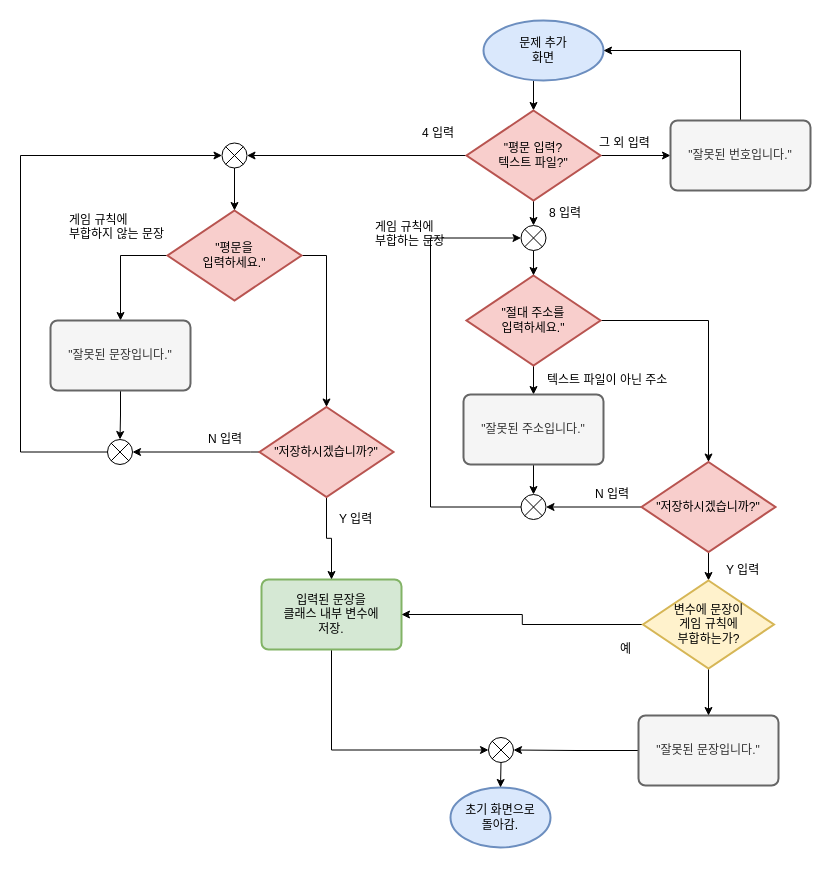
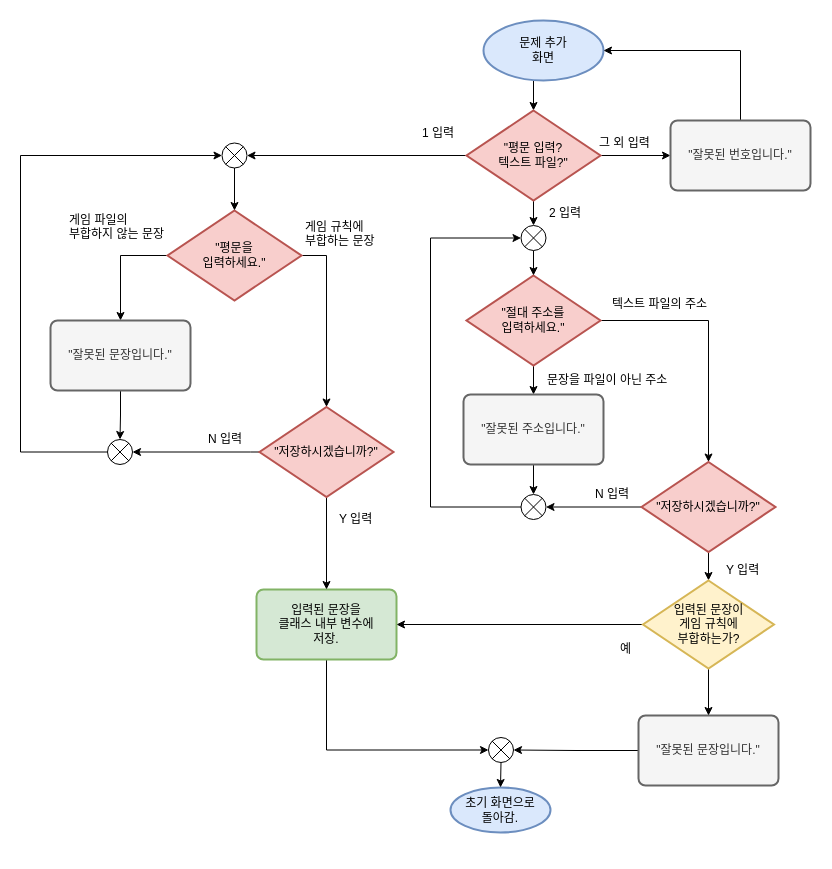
(440, 134) -> (440, 134)
(567, 214) -> (567, 214)
(121, 228) -> (121, 228)
(419, 233) -> (349, 233)
none -> (671, 305)
(613, 381) -> (613, 381)
(332, 615) -> (327, 625)
(709, 625) -> (709, 625)
(501, 818) -> (501, 810)
